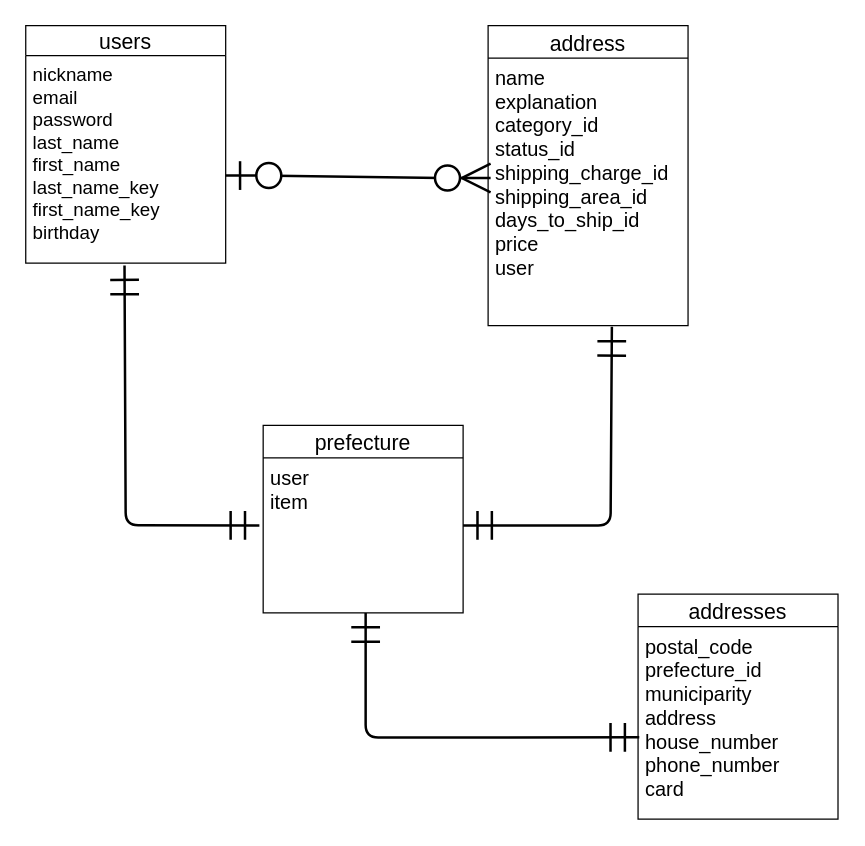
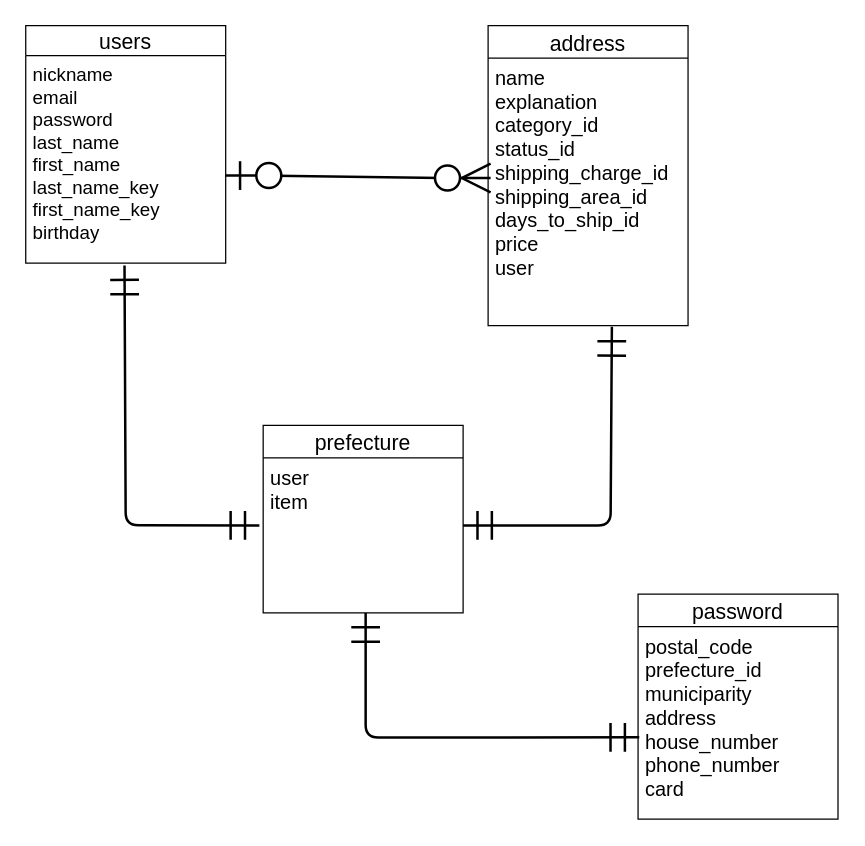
(738, 612) -> (738, 612)
